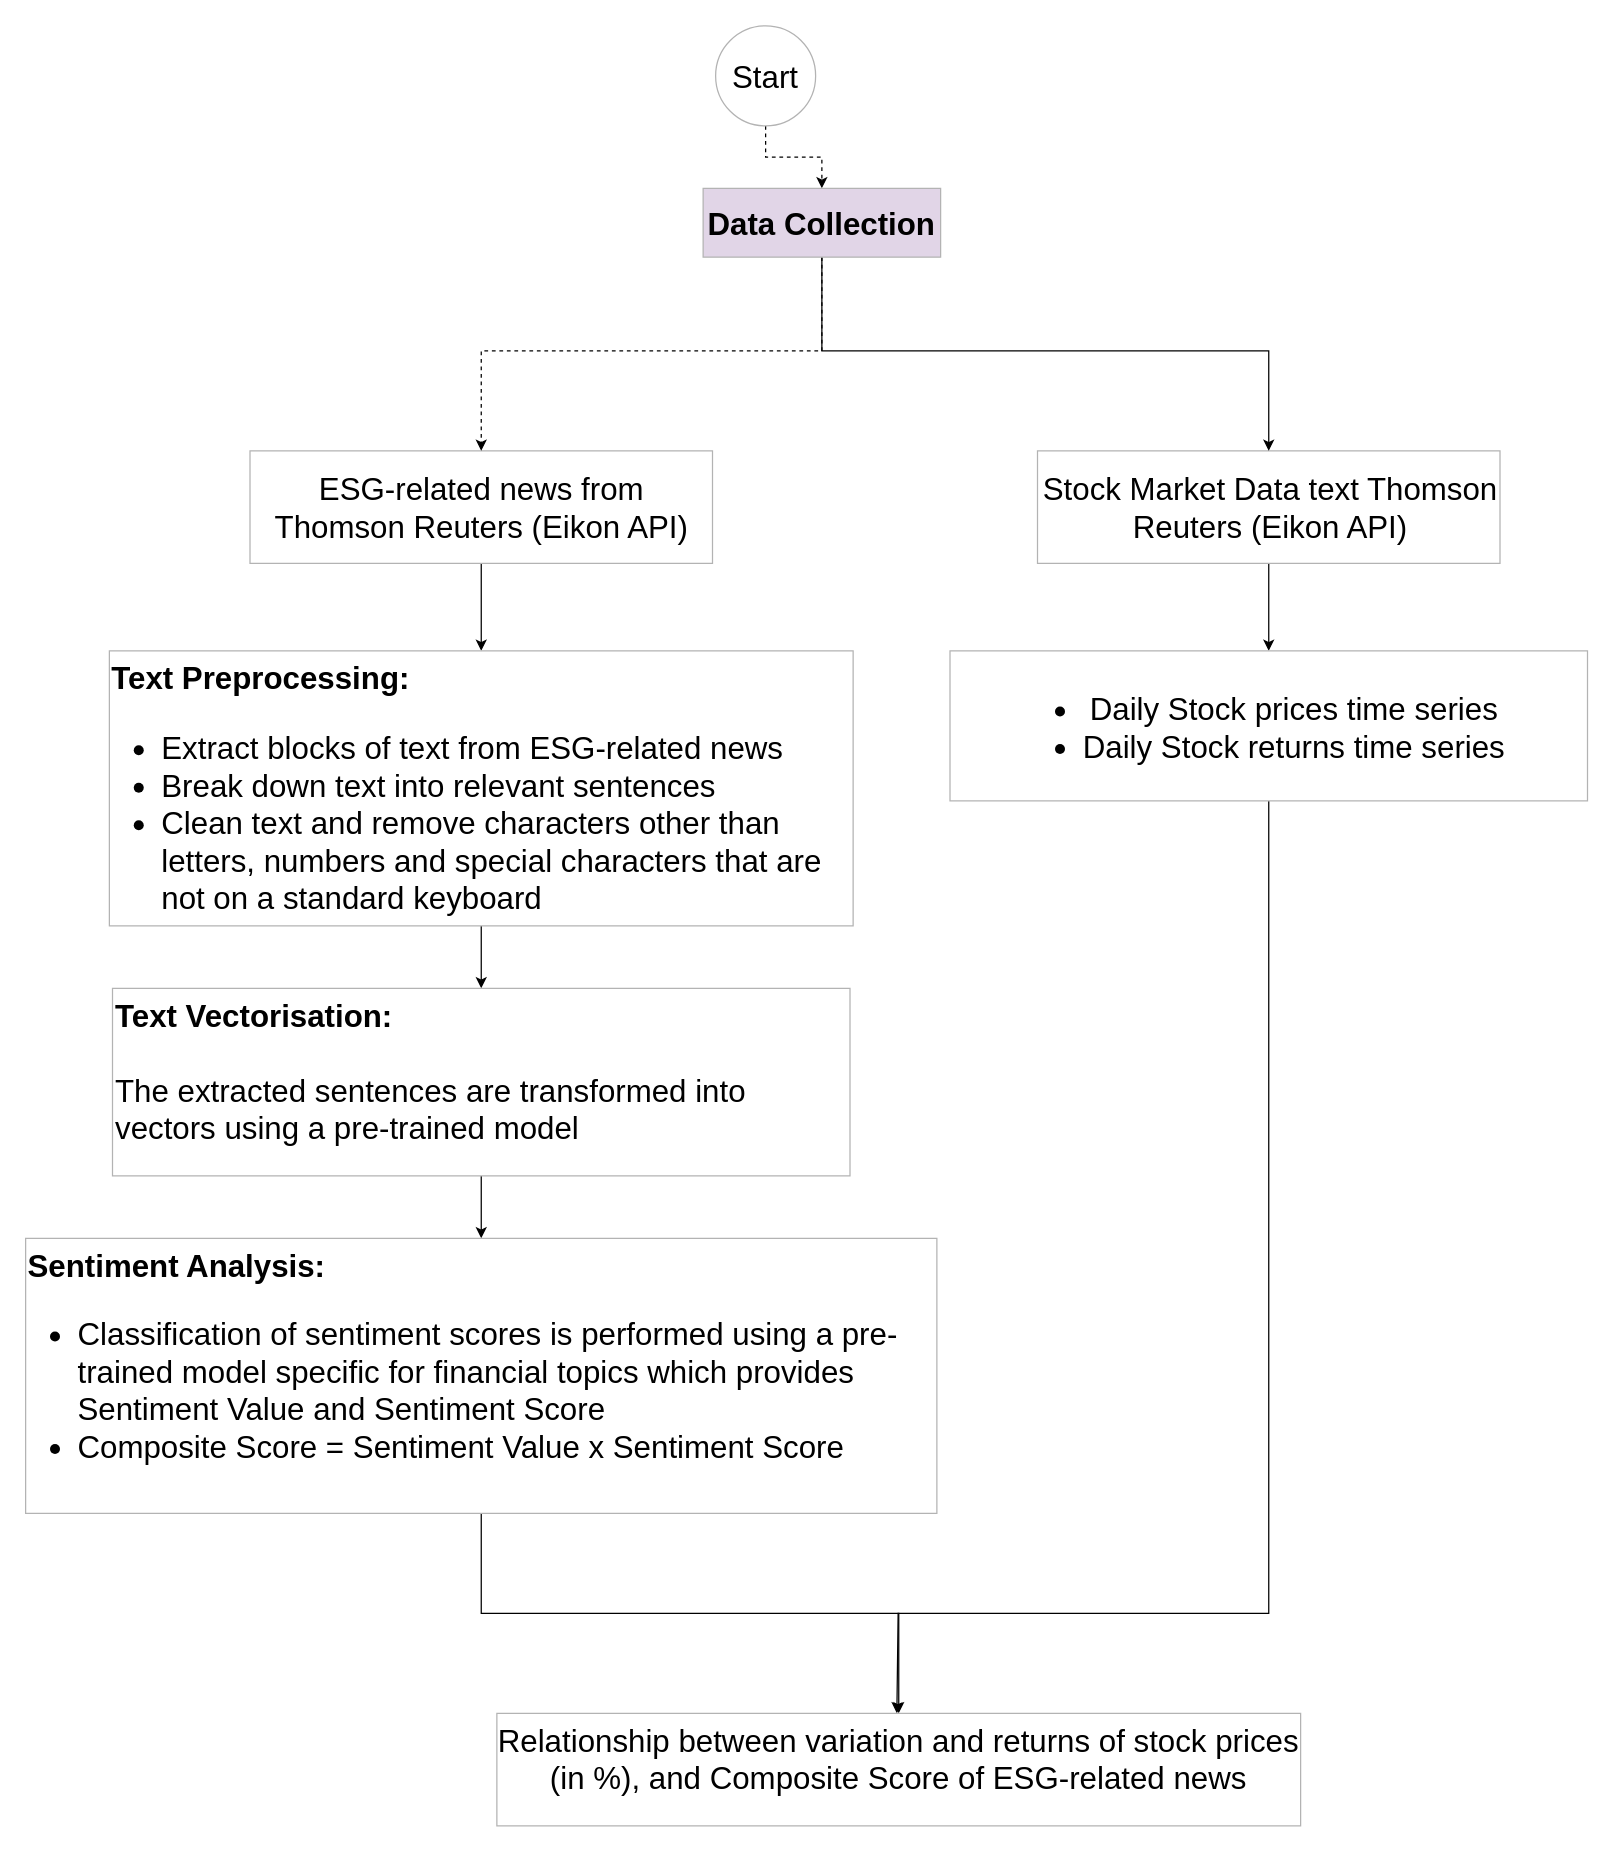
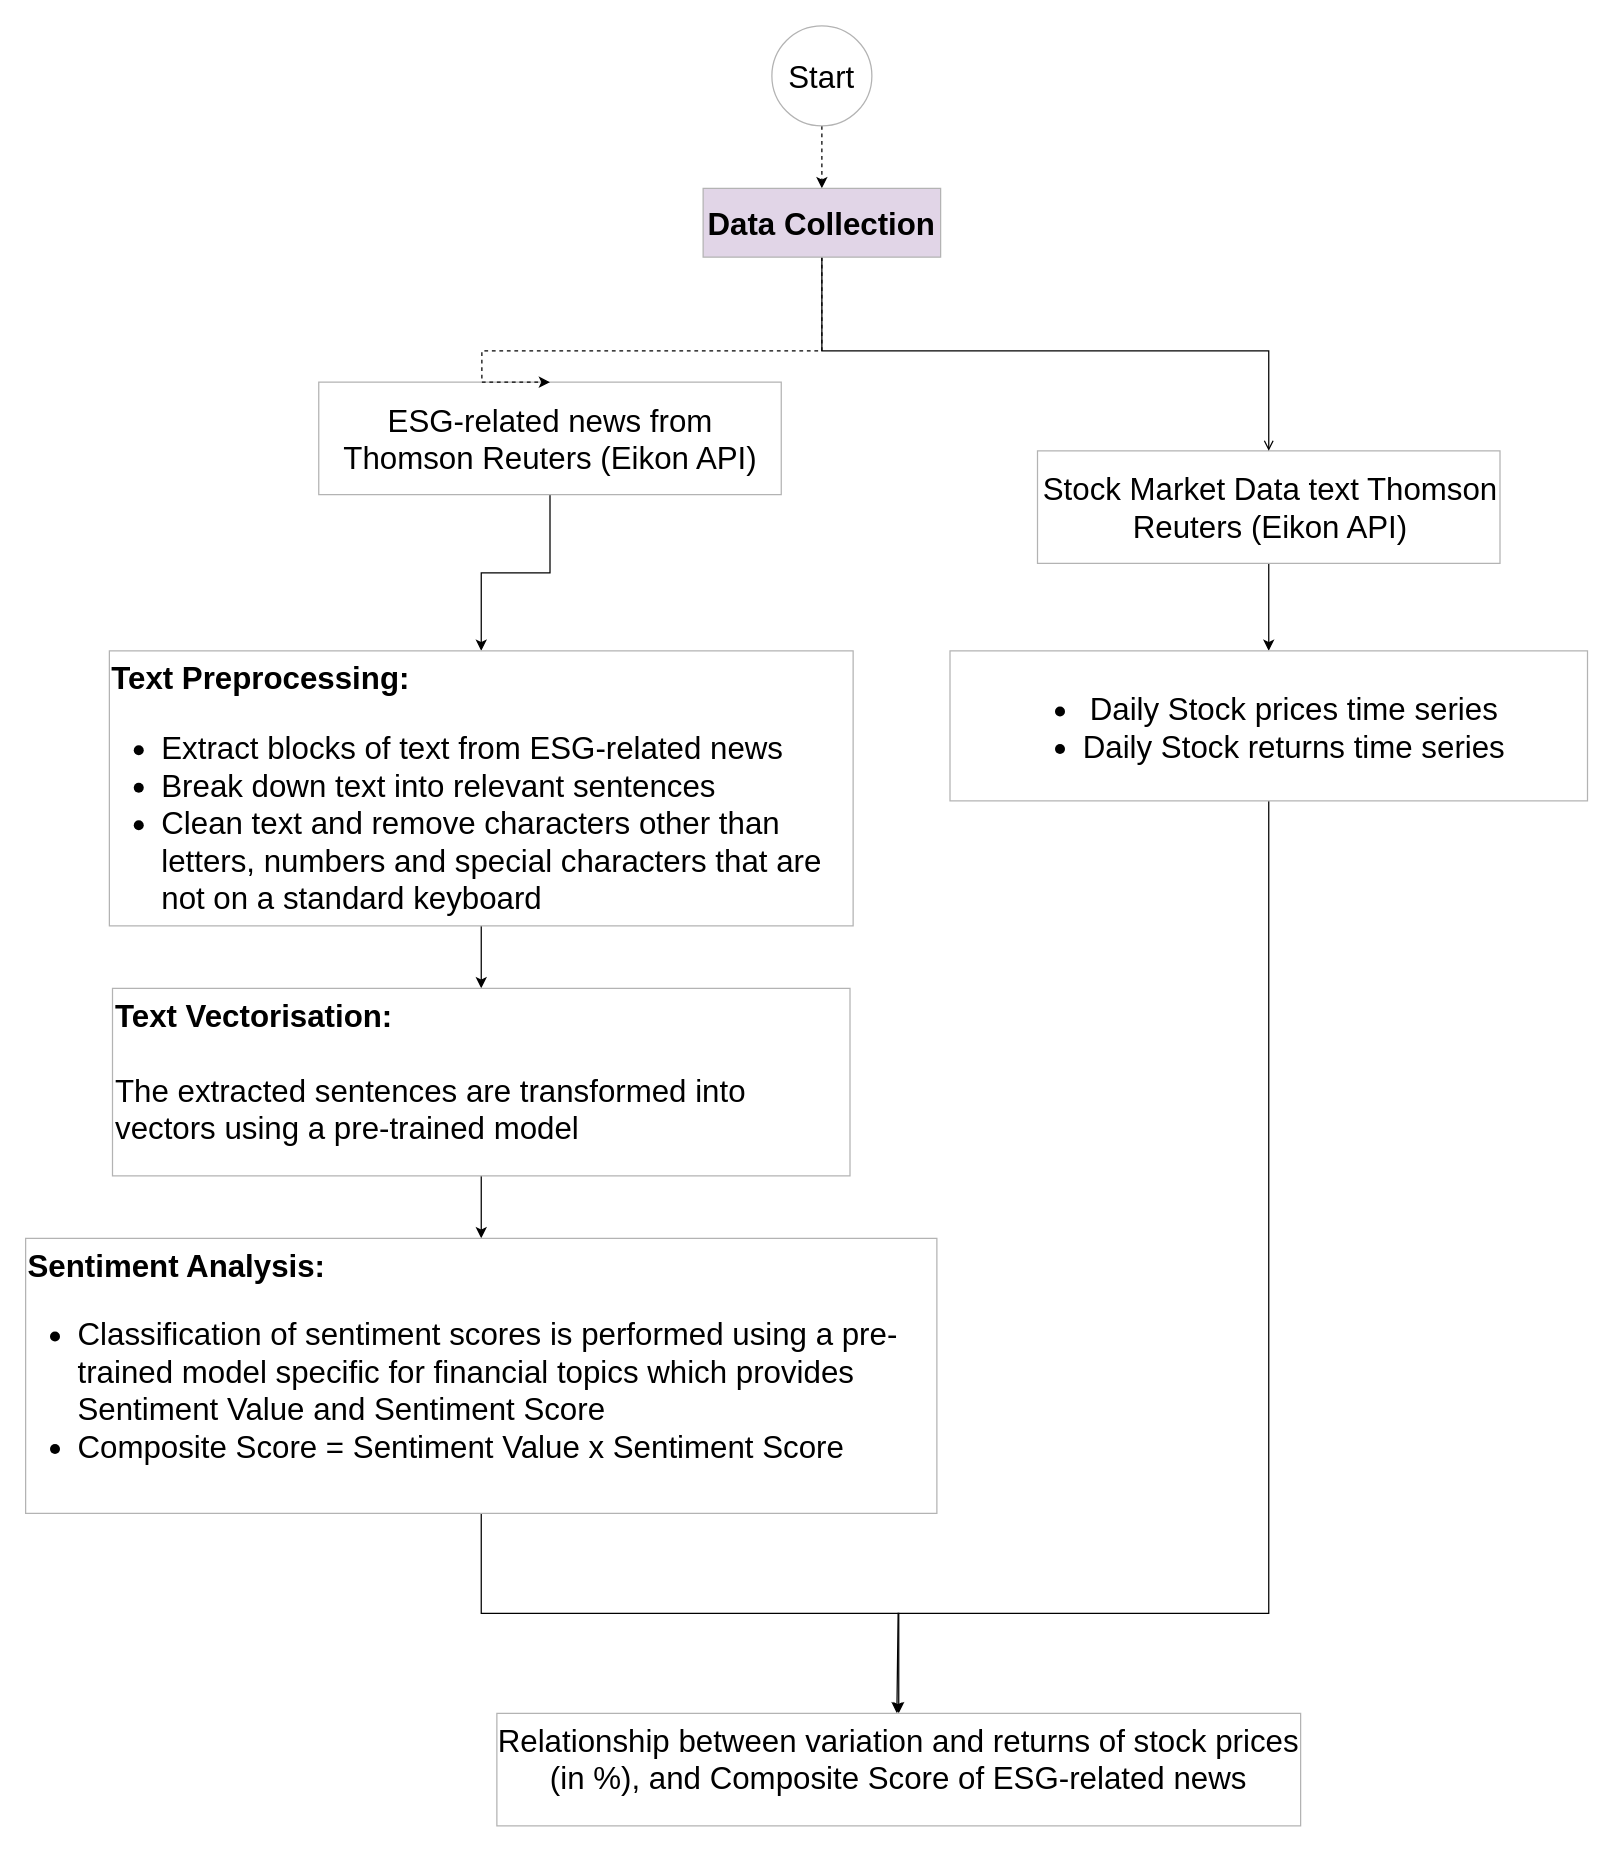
(766, 76) -> (822, 76)
(1269, 441) -> (1269, 443)
(481, 507) -> (550, 438)
